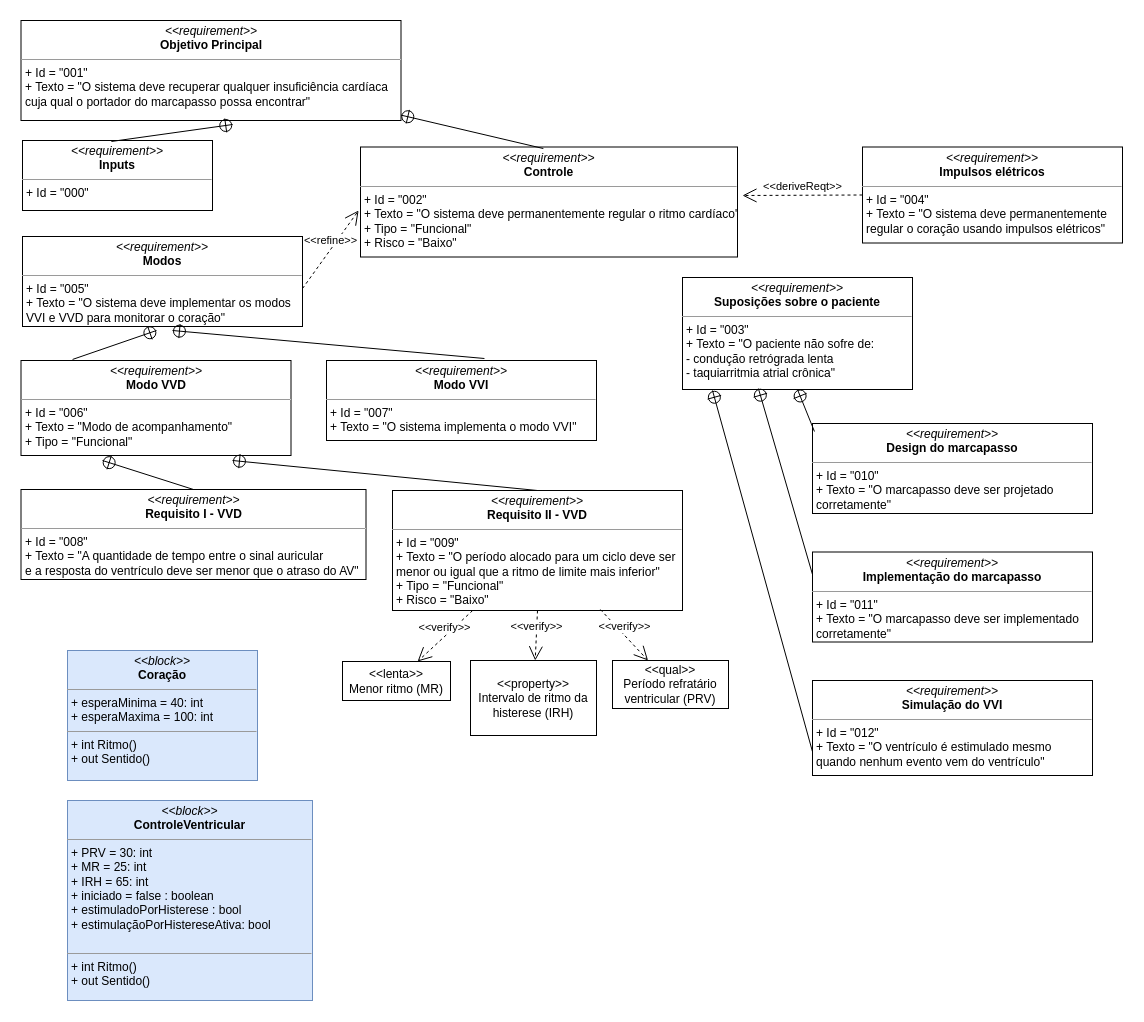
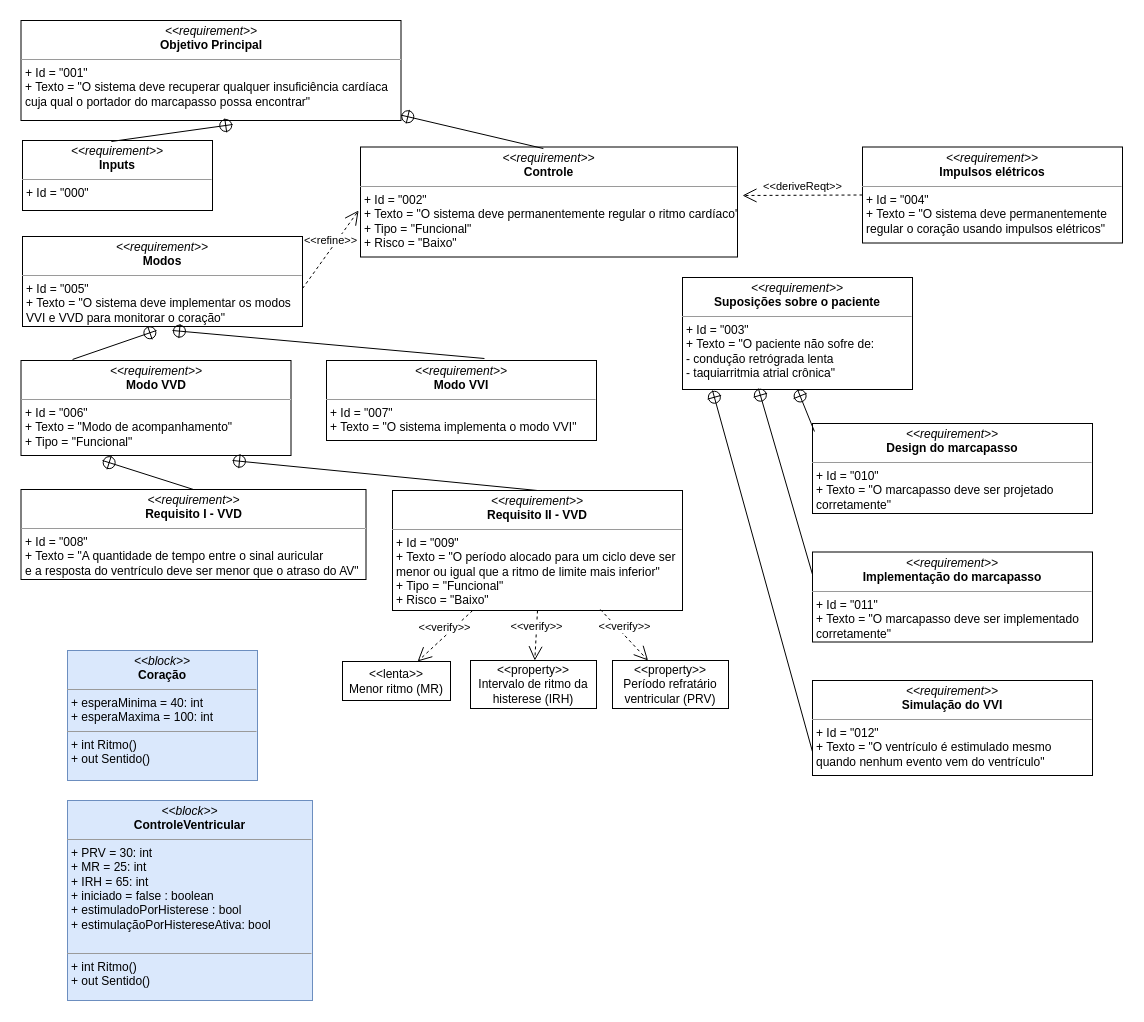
(671, 685) -> (671, 685)
(534, 698) -> (534, 685)
